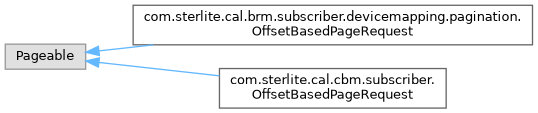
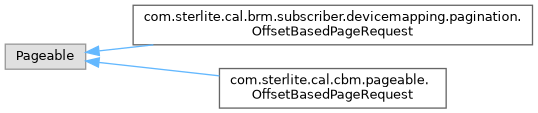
(333, 88) -> (333, 88)
